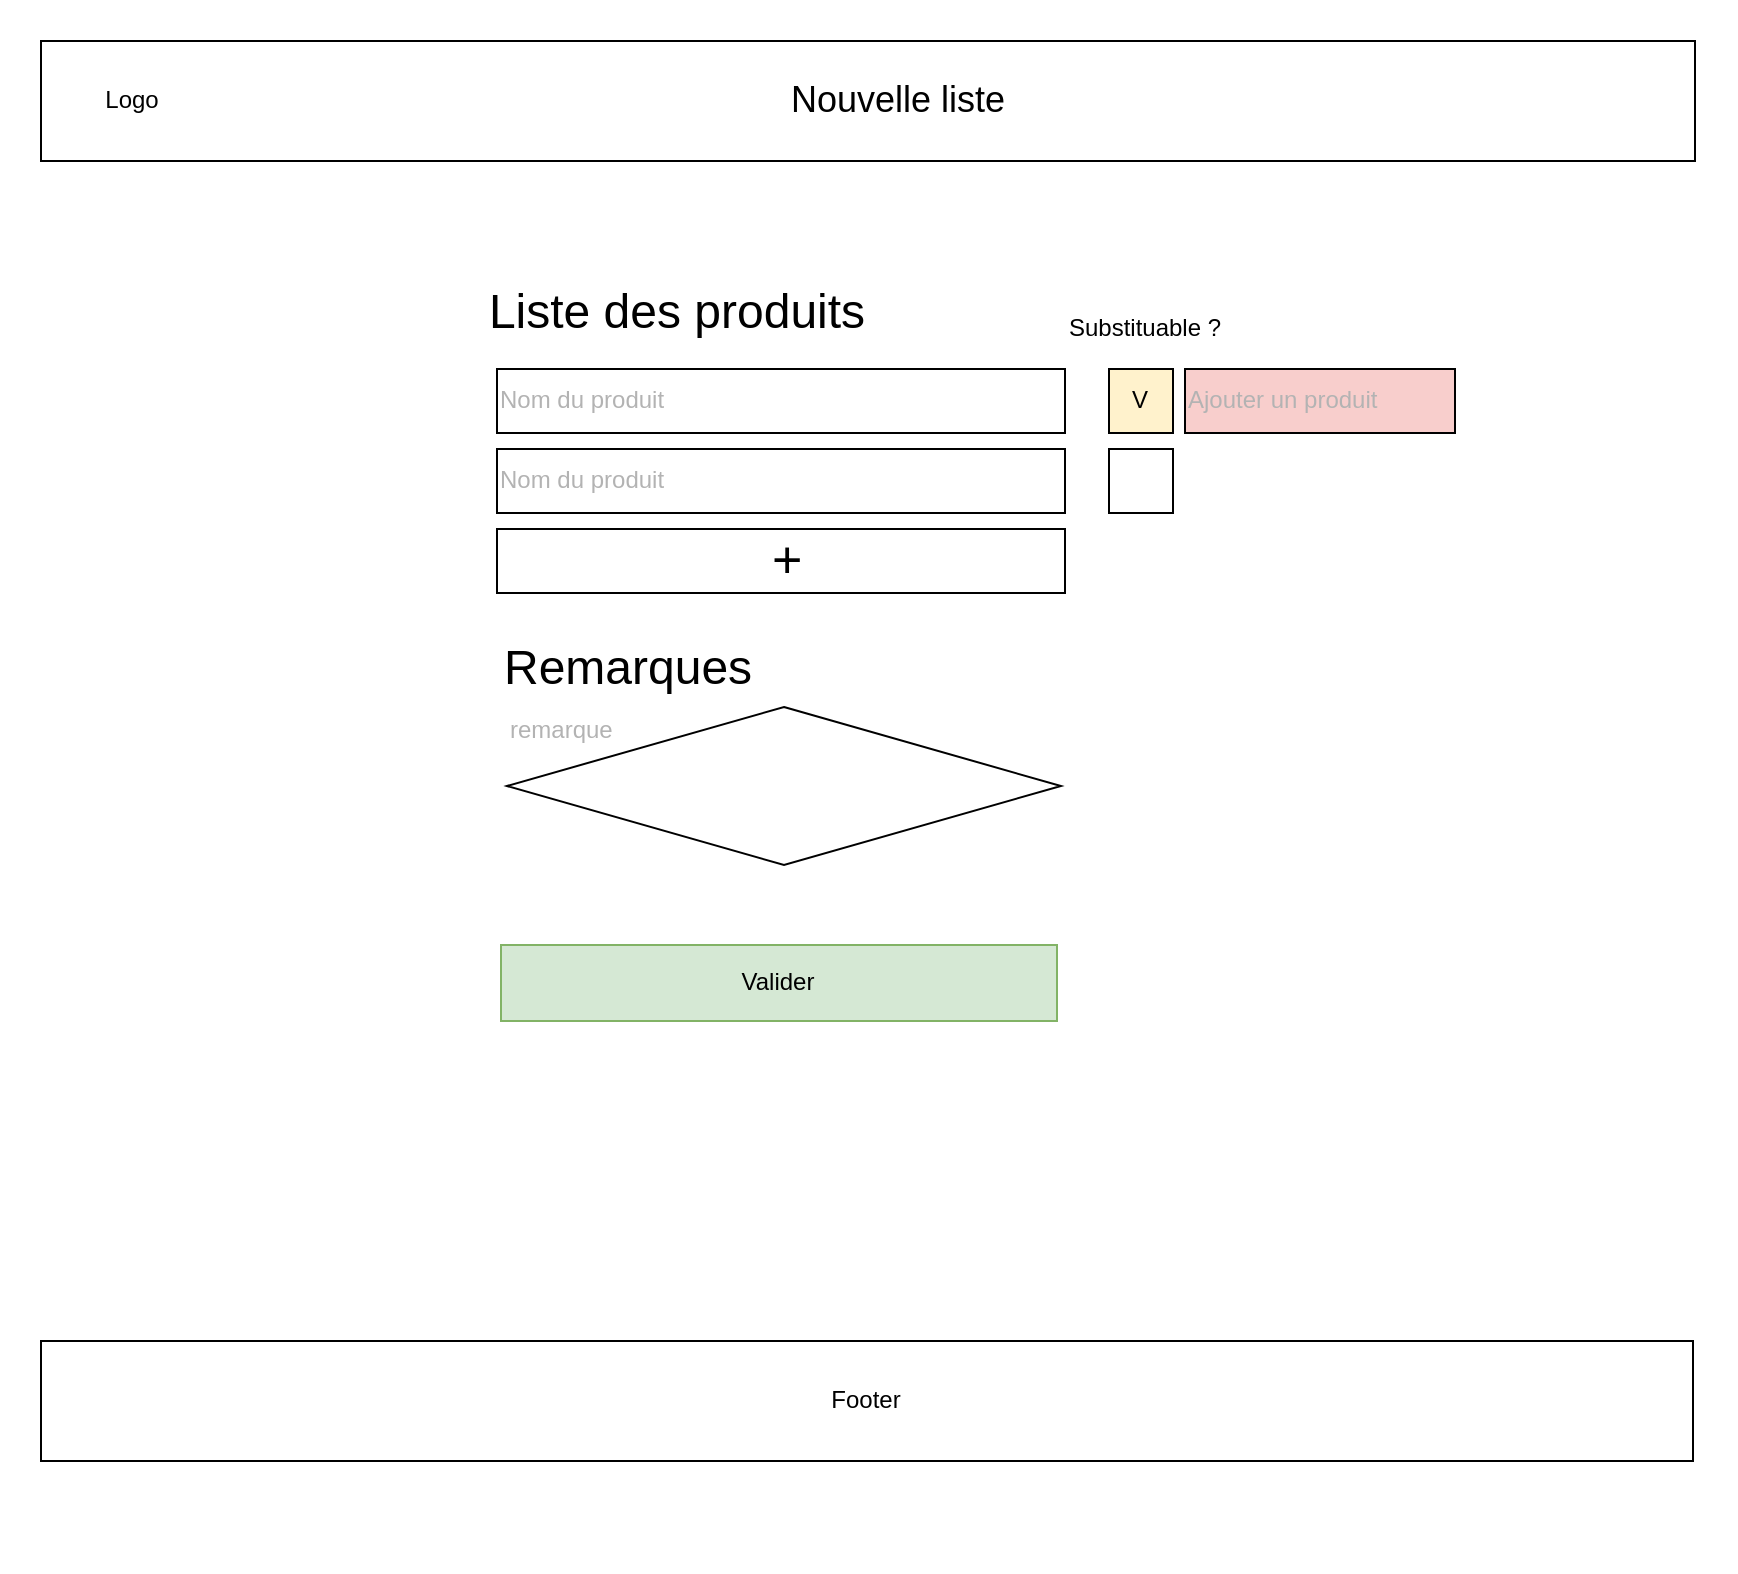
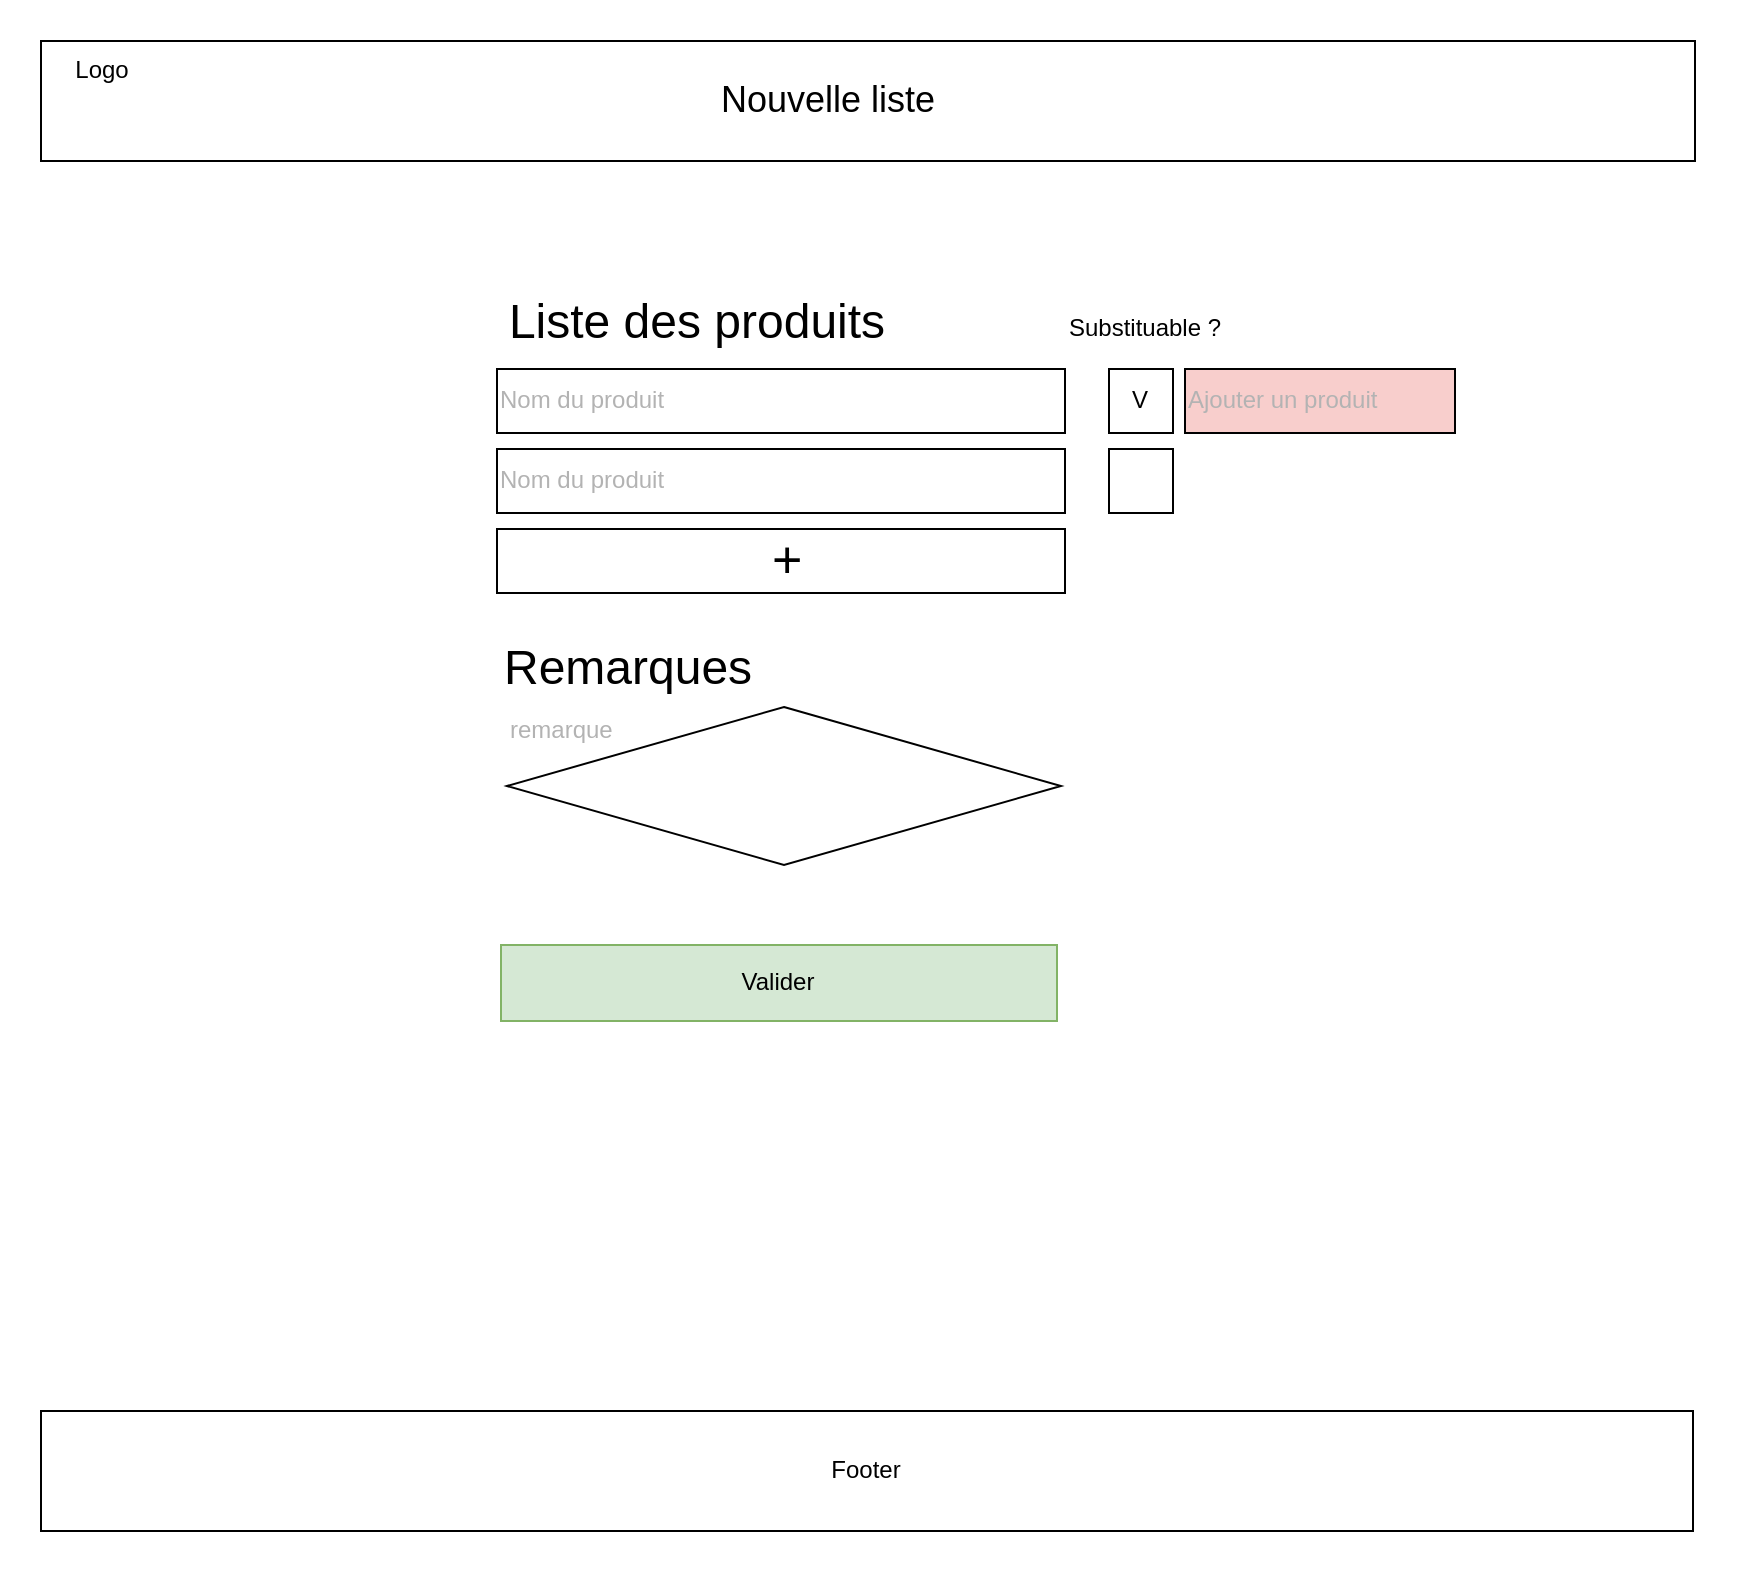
(133, 101) -> (103, 71)
(898, 101) -> (828, 101)
(678, 313) -> (698, 323)
(1141, 401) -> (1141, 401)
(867, 1401) -> (867, 1471)
